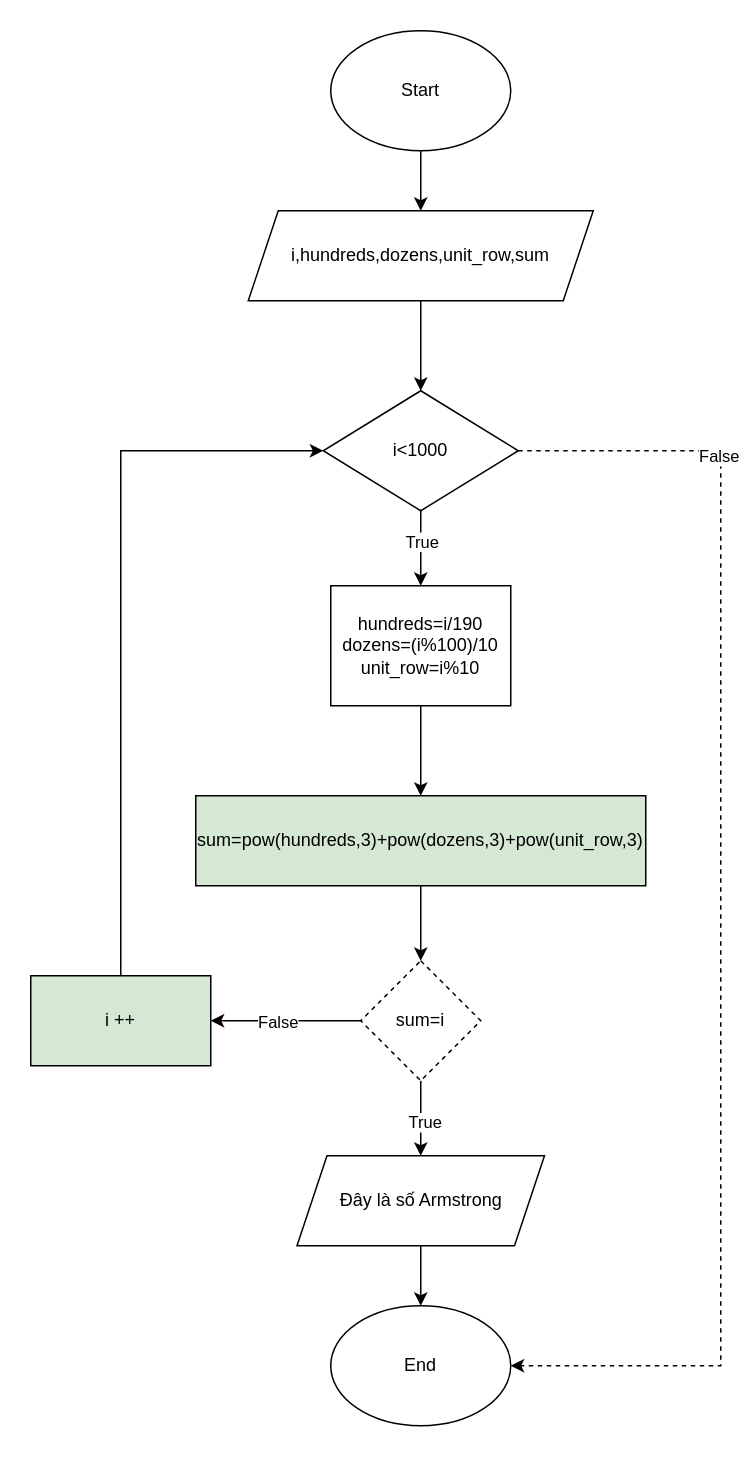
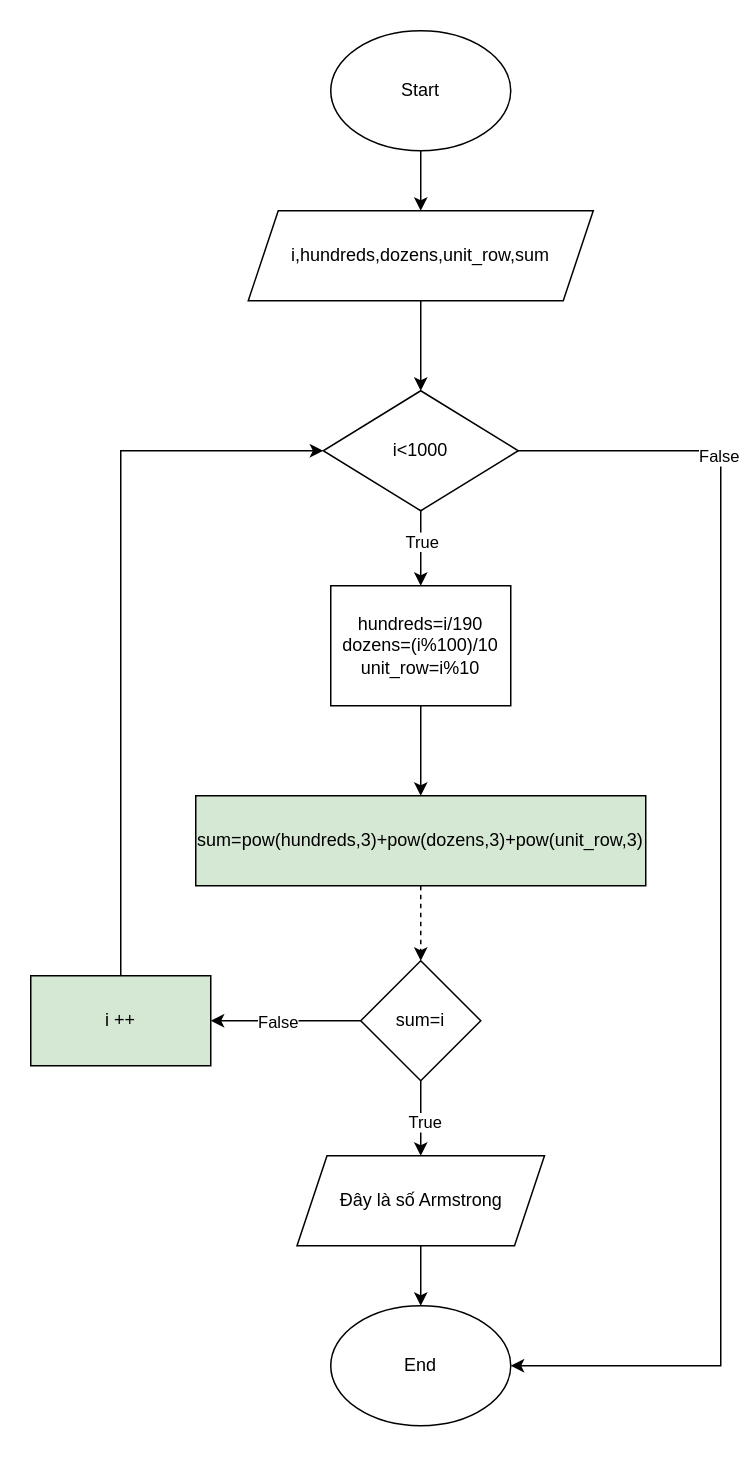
(421, 919) -> (421, 919)
(721, 1014) -> (721, 1014)
(421, 1021) -> (421, 1021)
